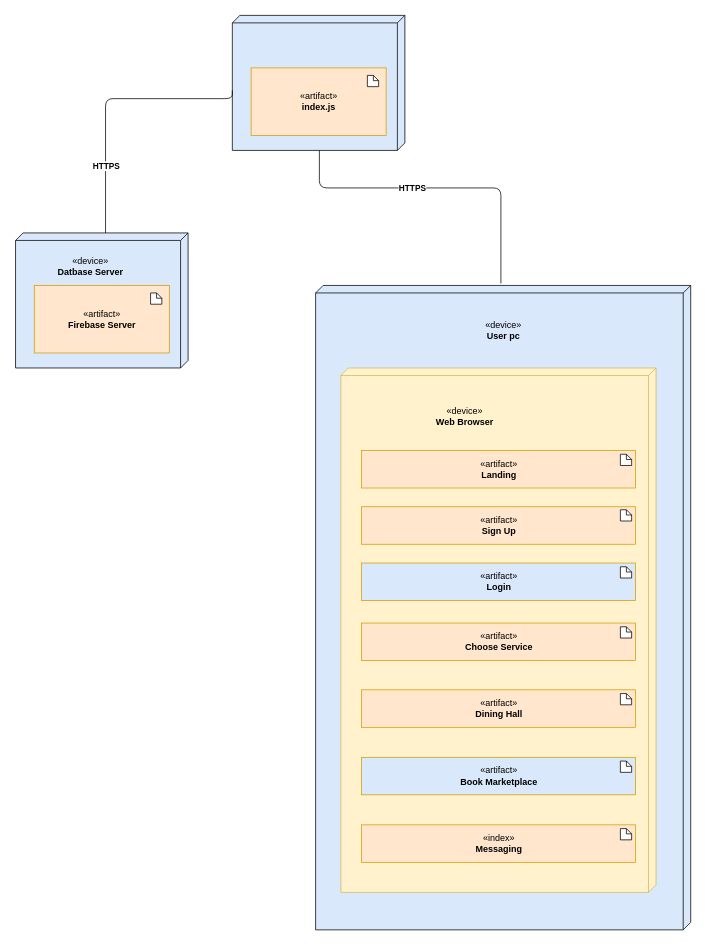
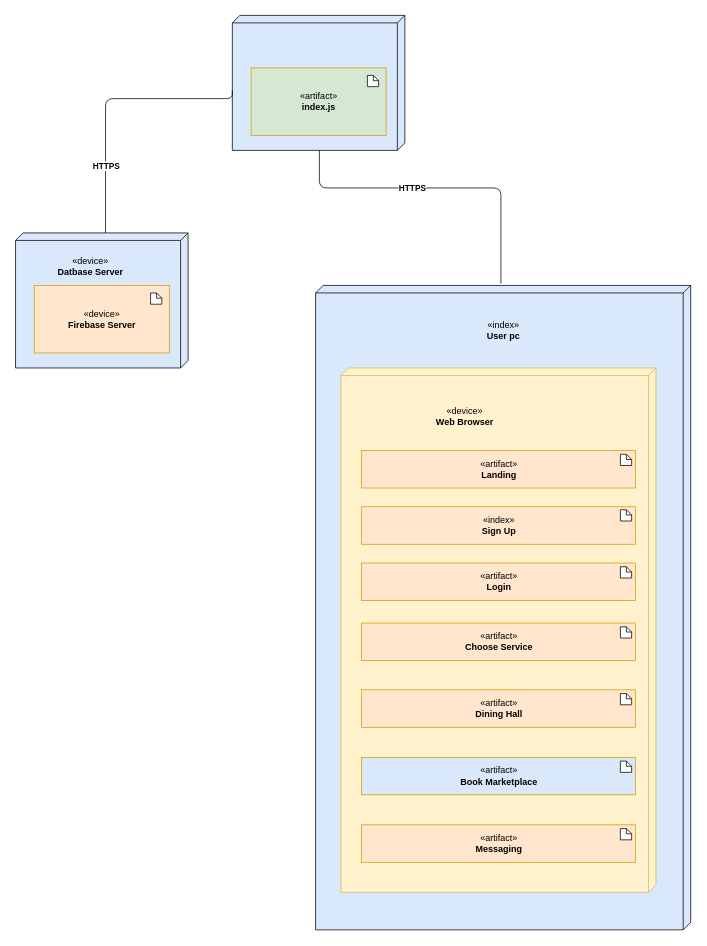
(318, 102) -> (318, 102)
(102, 319) -> (102, 319)
(503, 330) -> (503, 330)
(499, 525) -> (499, 525)
(498, 582) -> (498, 582)
(499, 843) -> (499, 843)
